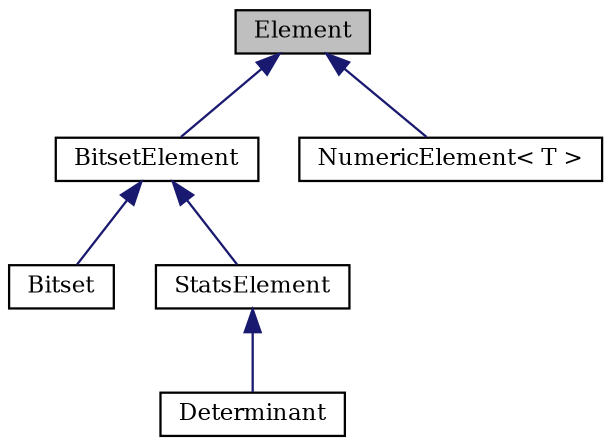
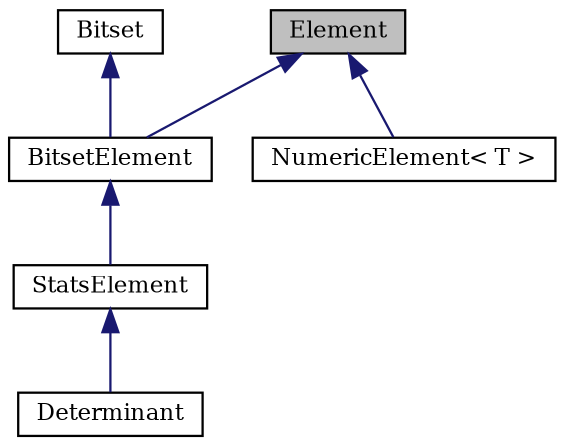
(102, 232) -> (110, 108)
